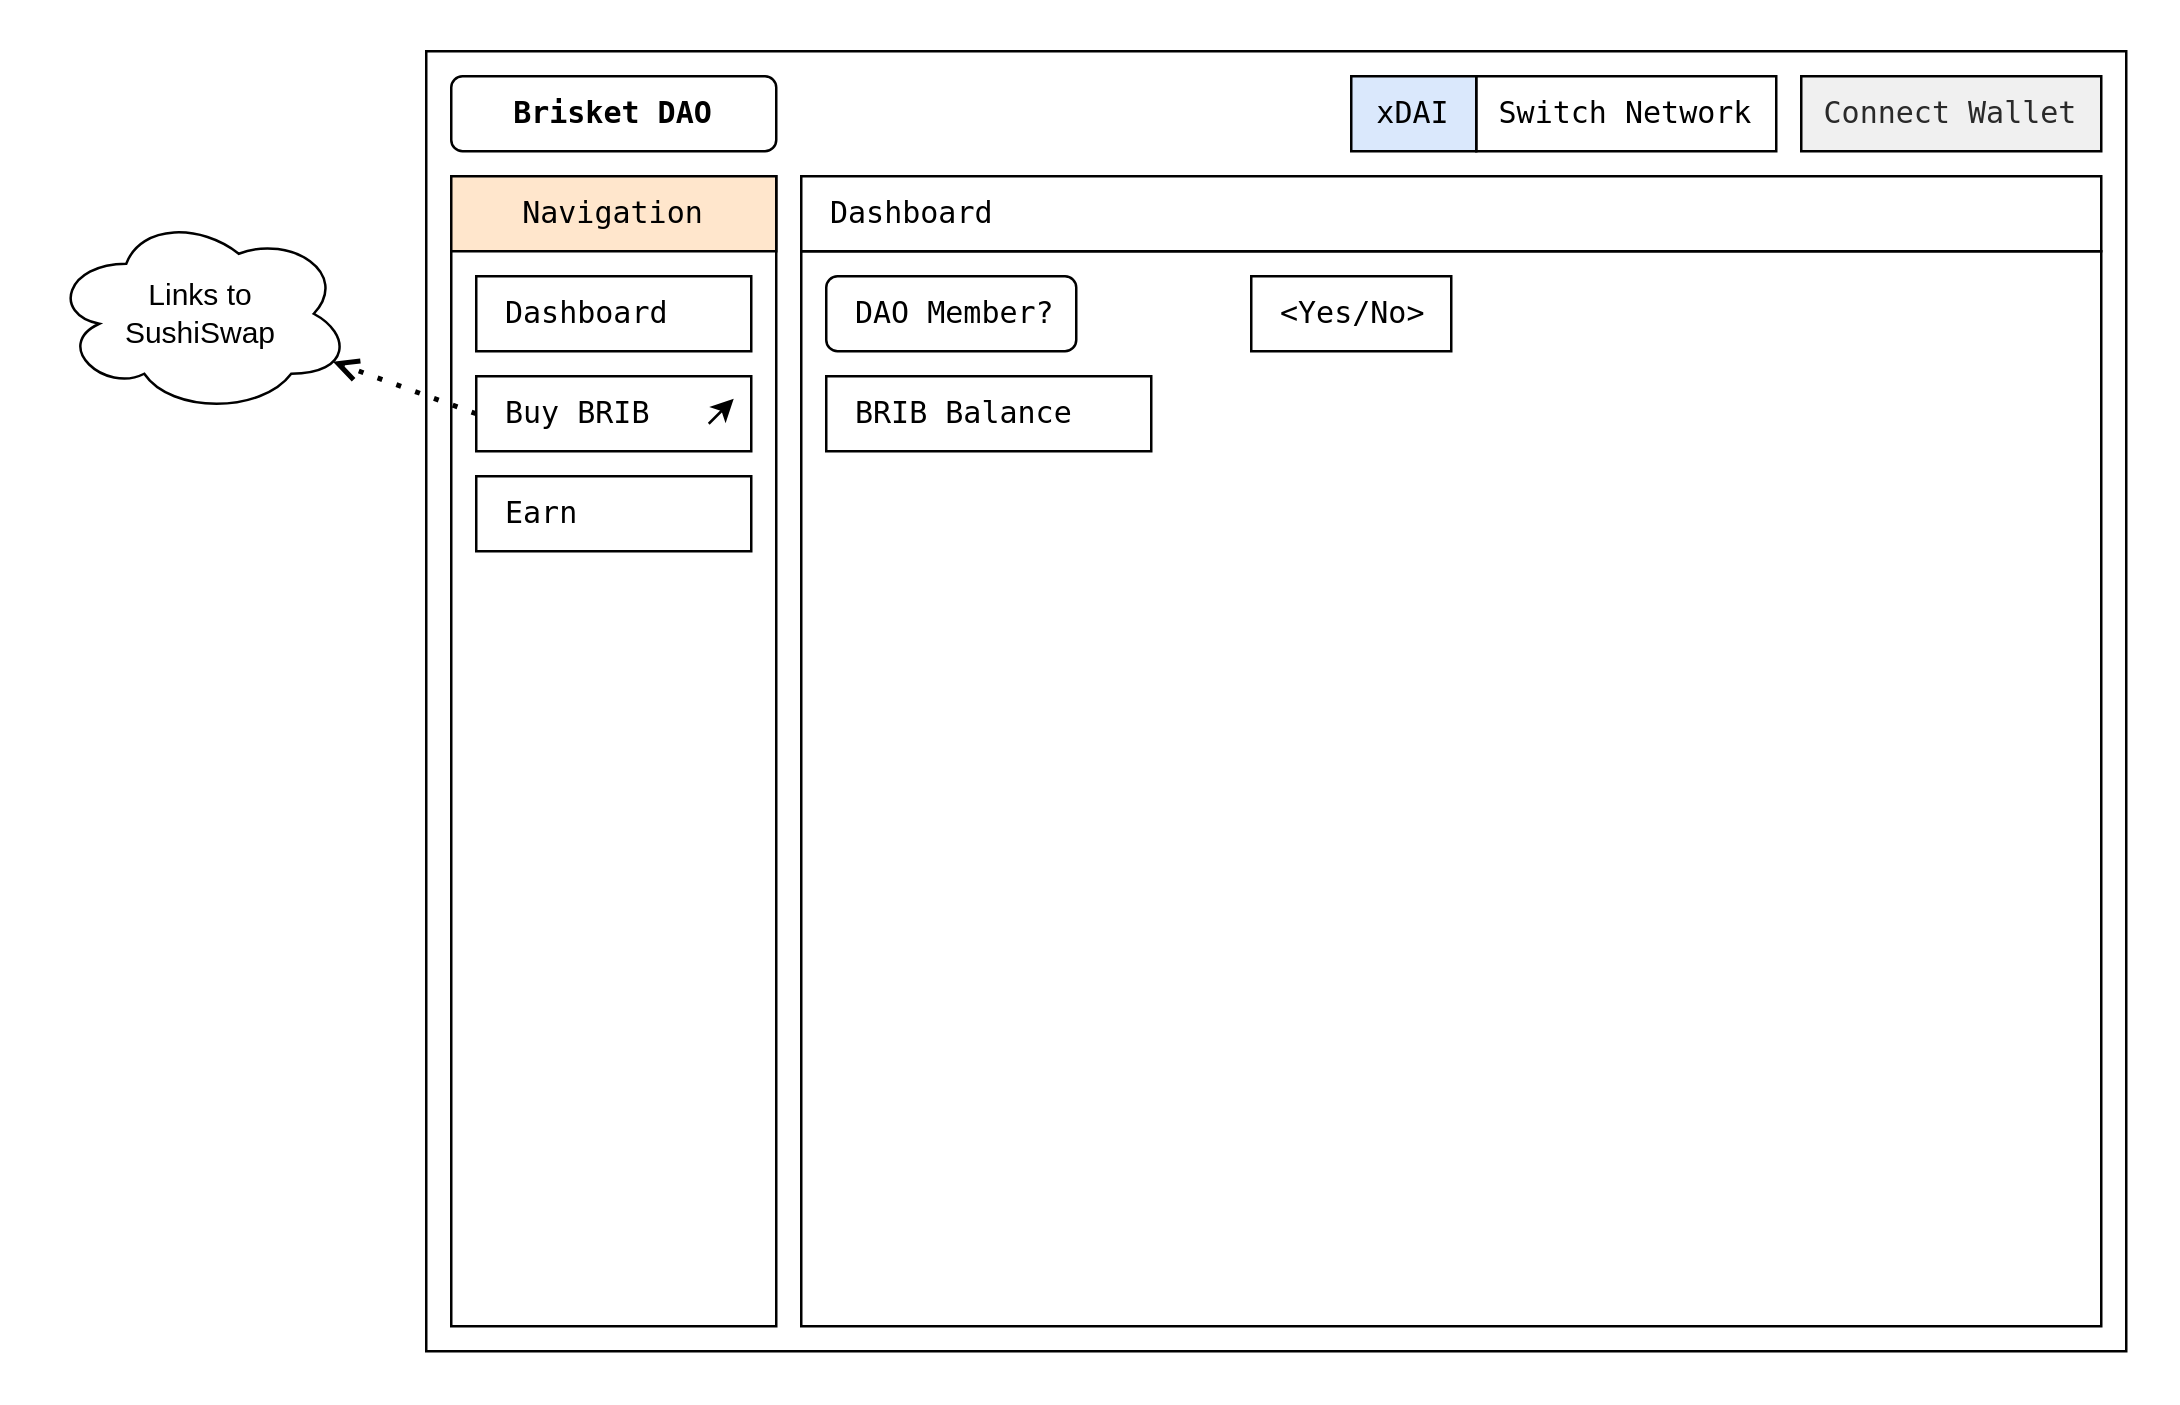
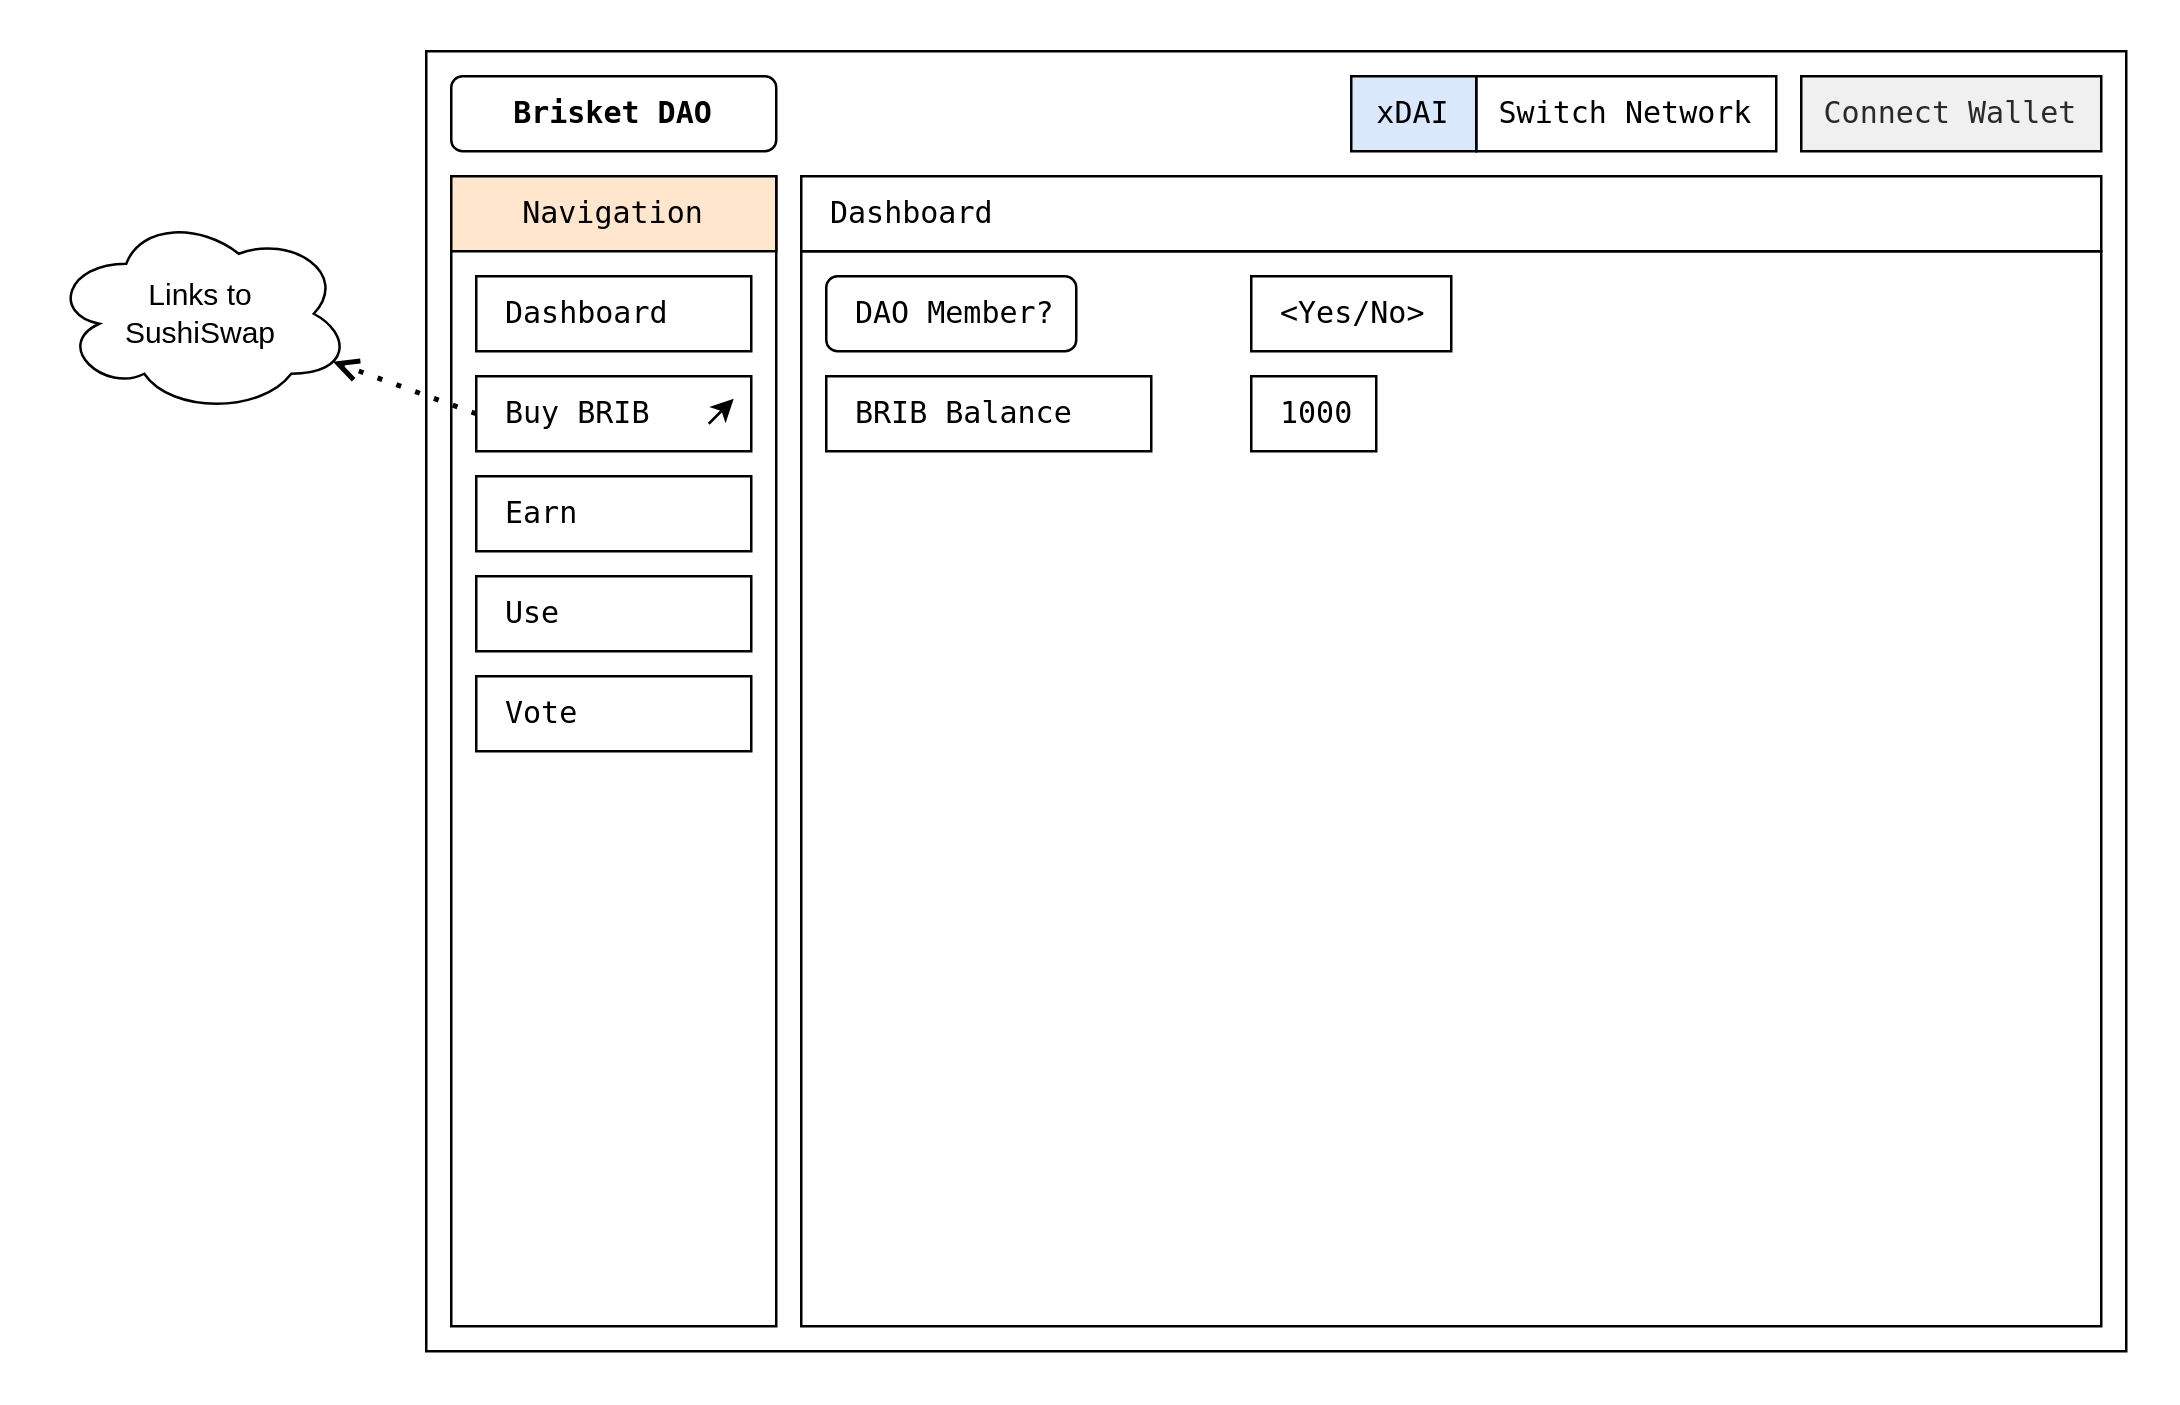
none -> (1314, 414)
none -> (614, 614)
none -> (614, 714)
